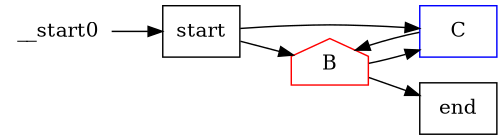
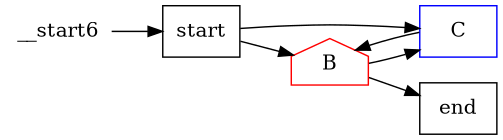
(59, 31) -> (59, 31)
